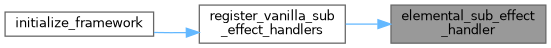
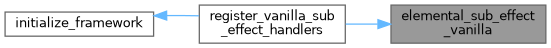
(468, 24) -> (468, 24)
(170, 33) -> (183, 16)
